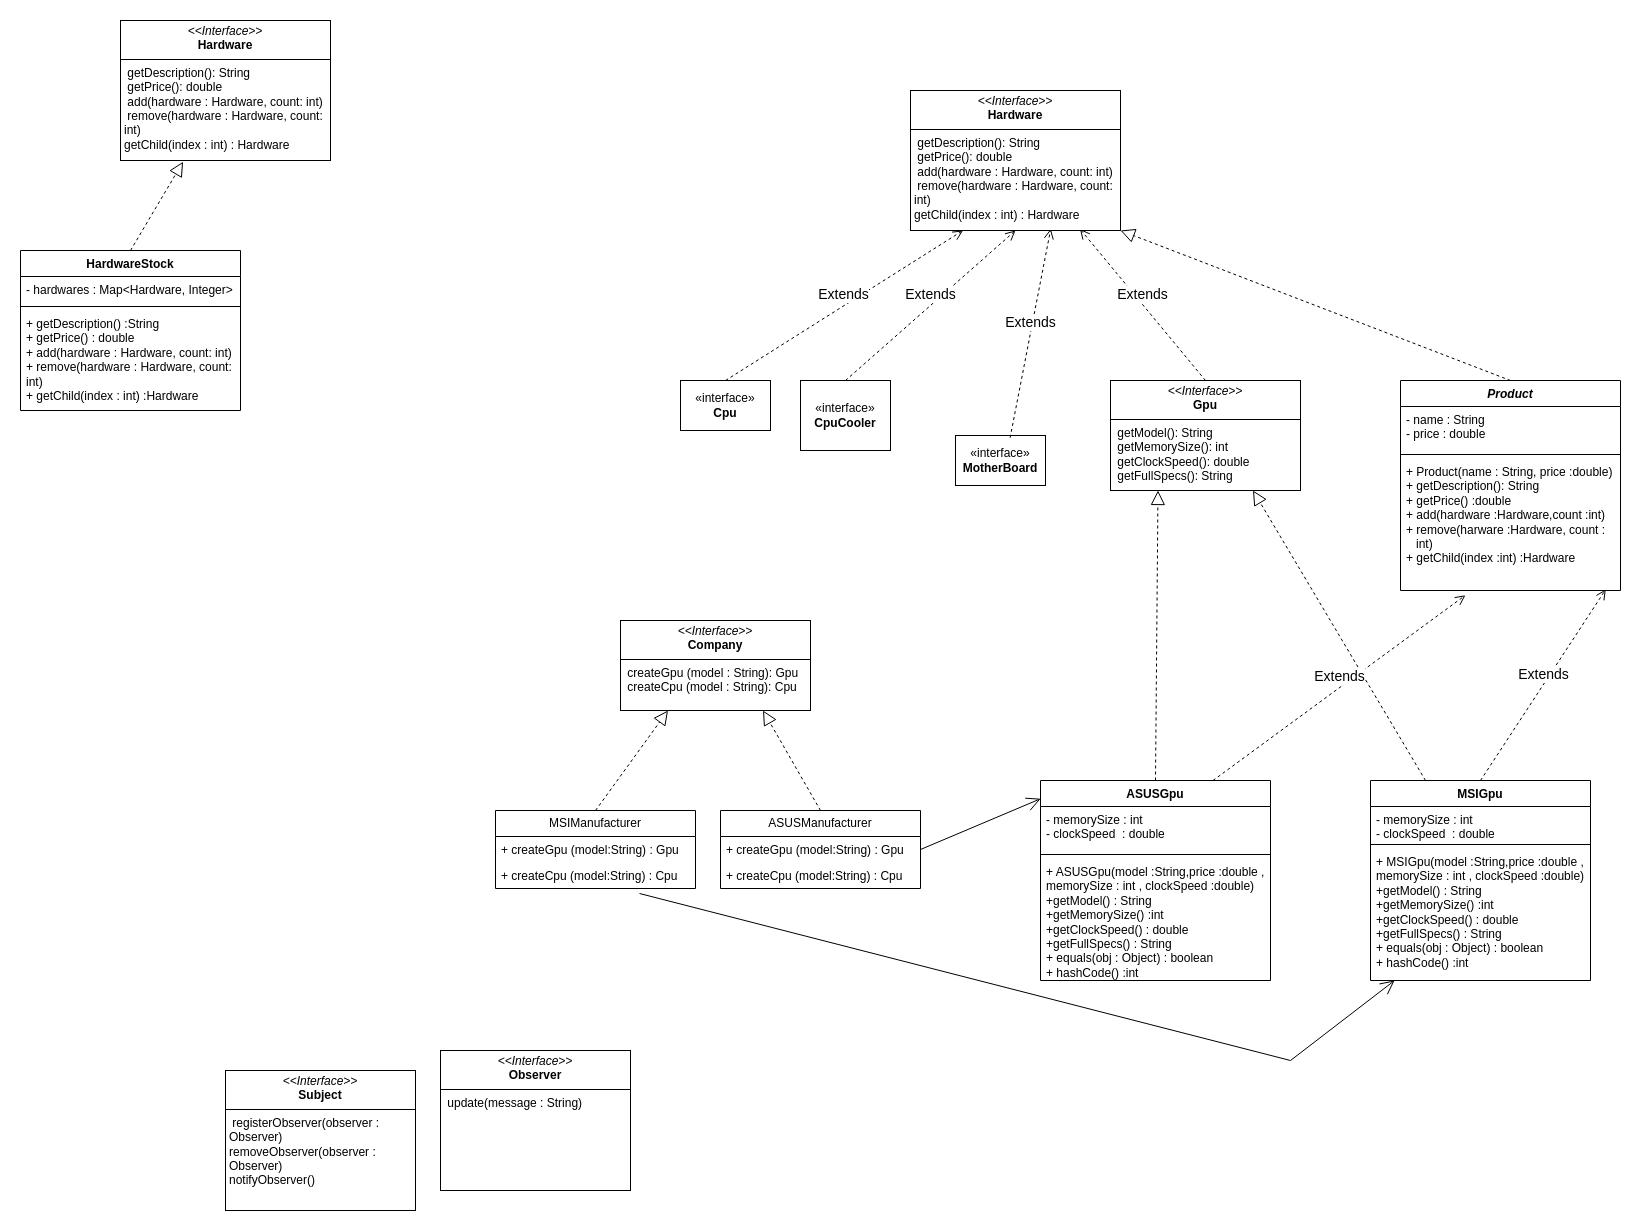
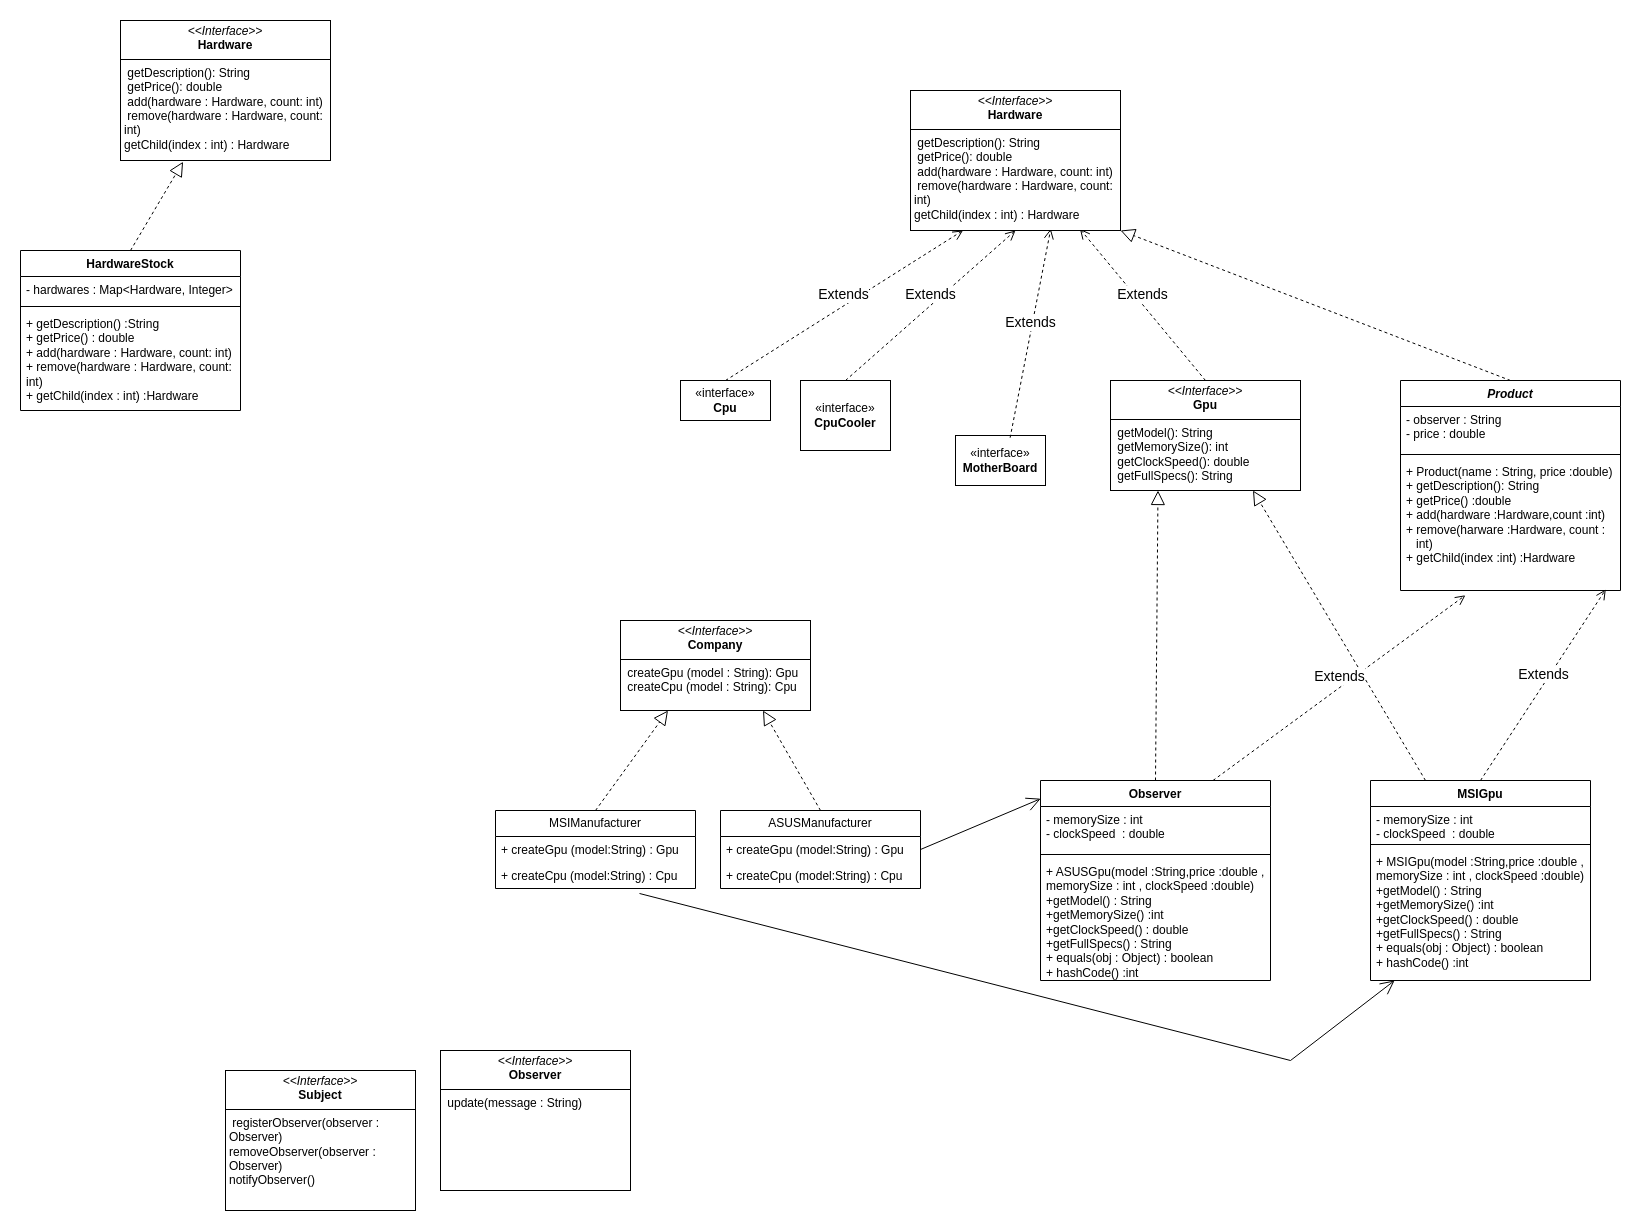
(726, 406) -> (726, 401)
(1451, 428) -> (1463, 428)
(1156, 795) -> (1156, 795)
